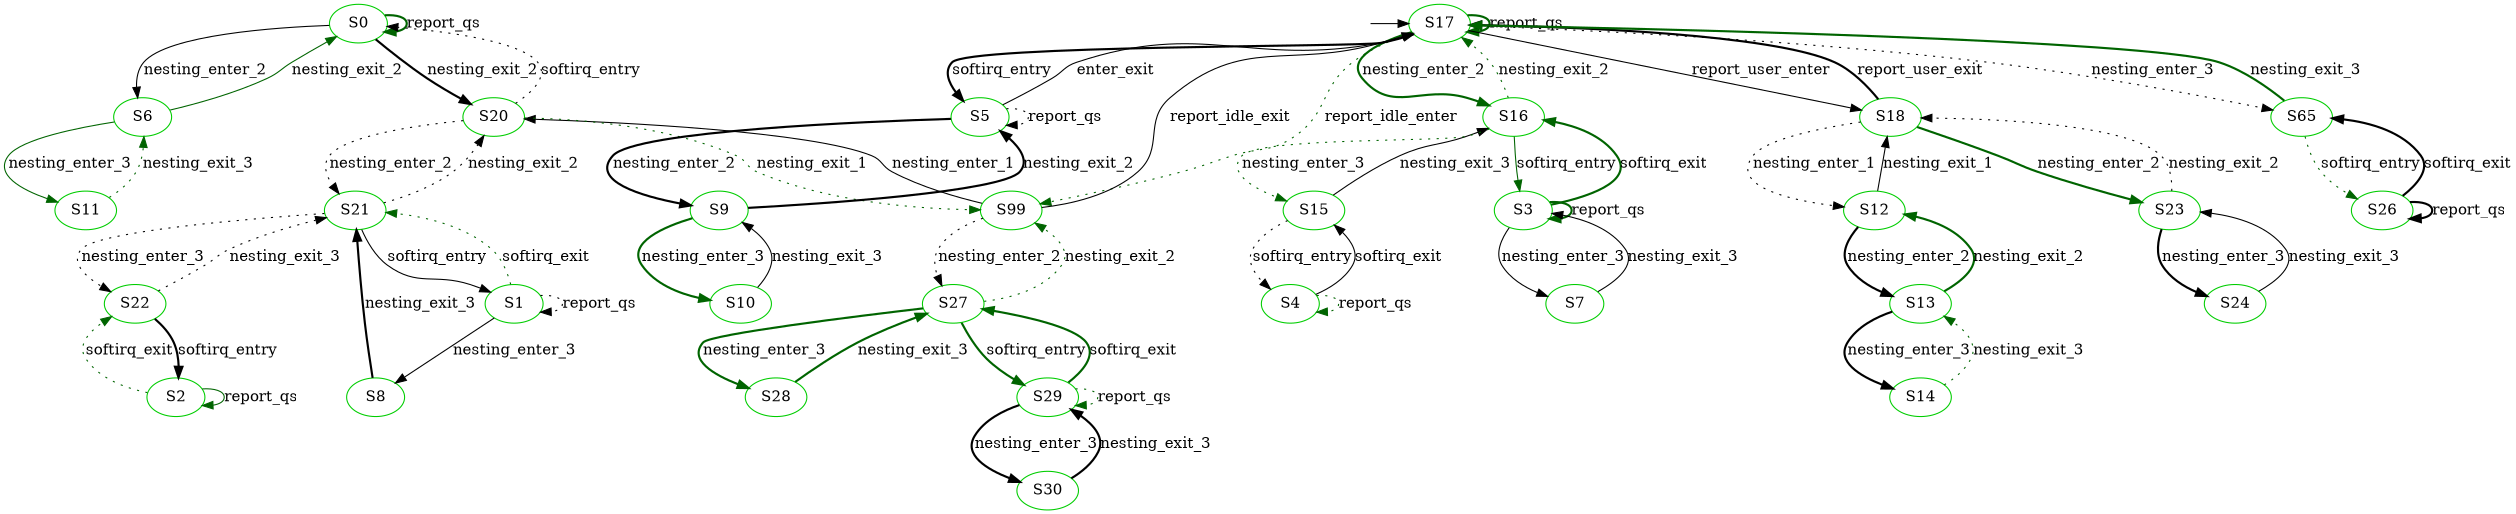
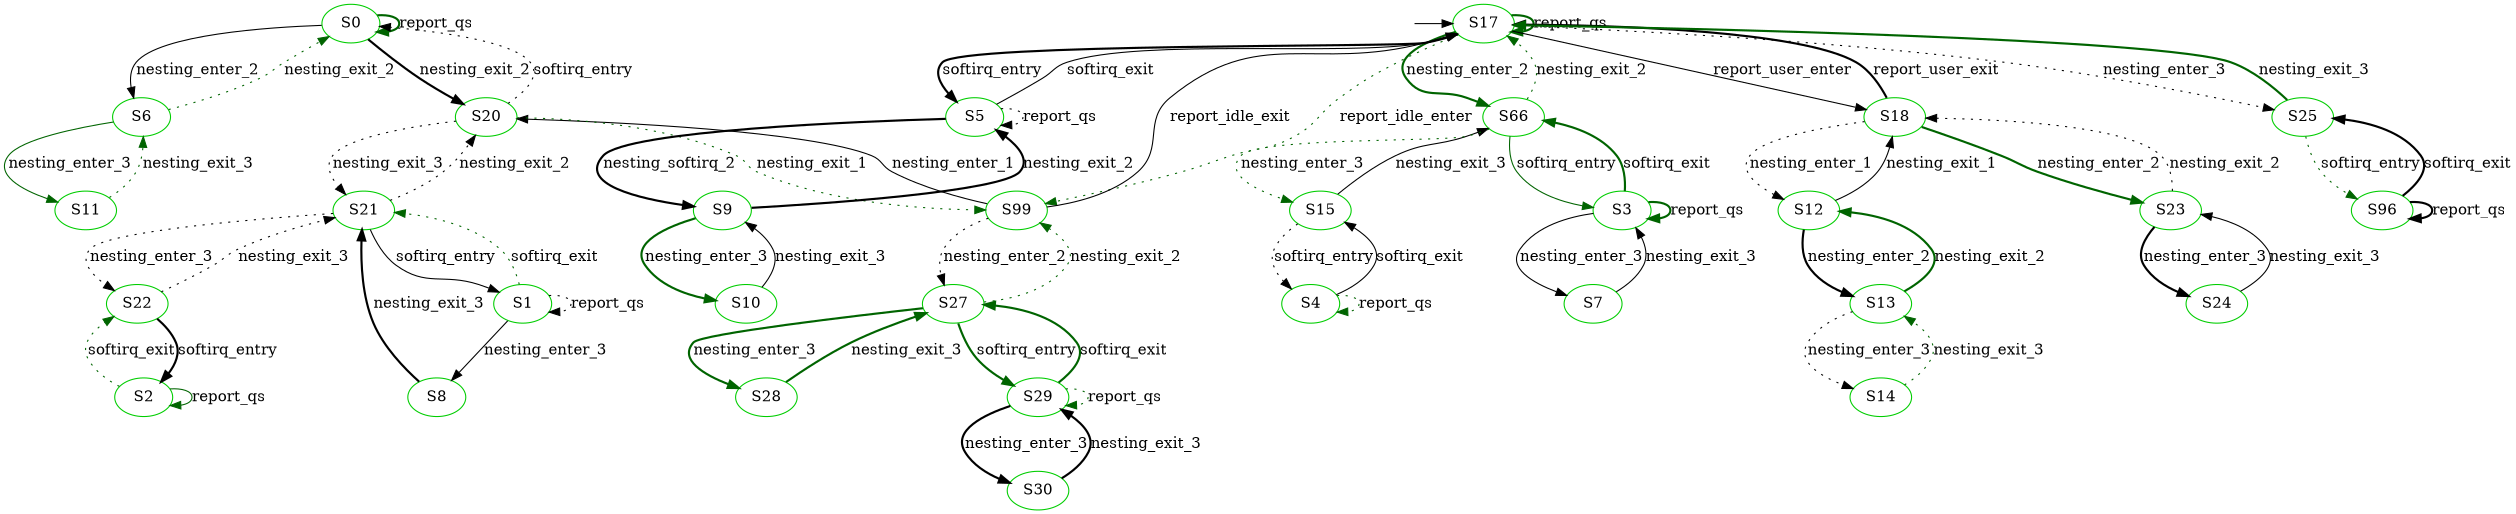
(1116, 70) -> (1111, 70)
(253, 85) -> (248, 84)
(1514, 117) -> (1514, 117)
(2302, 117) -> (2303, 117)
(391, 164) -> (388, 164)
(675, 164) -> (670, 164)
(2382, 210) -> (2382, 210)
(1846, 346) -> (1806, 346)
